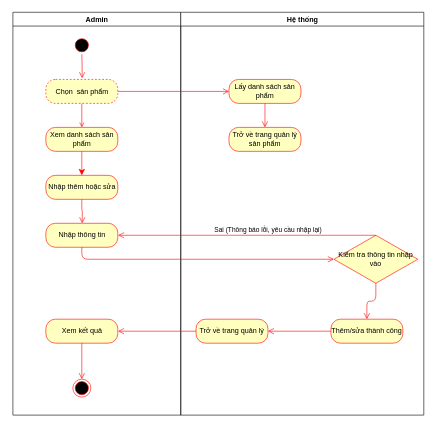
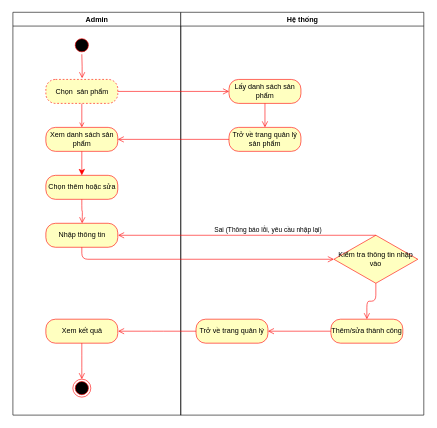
none -> (174, 140)
(82, 188) -> (82, 188)
